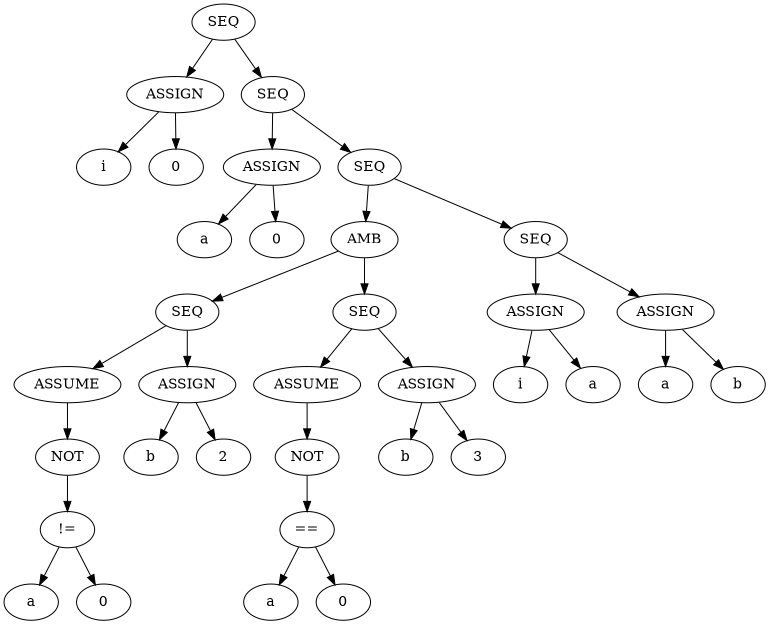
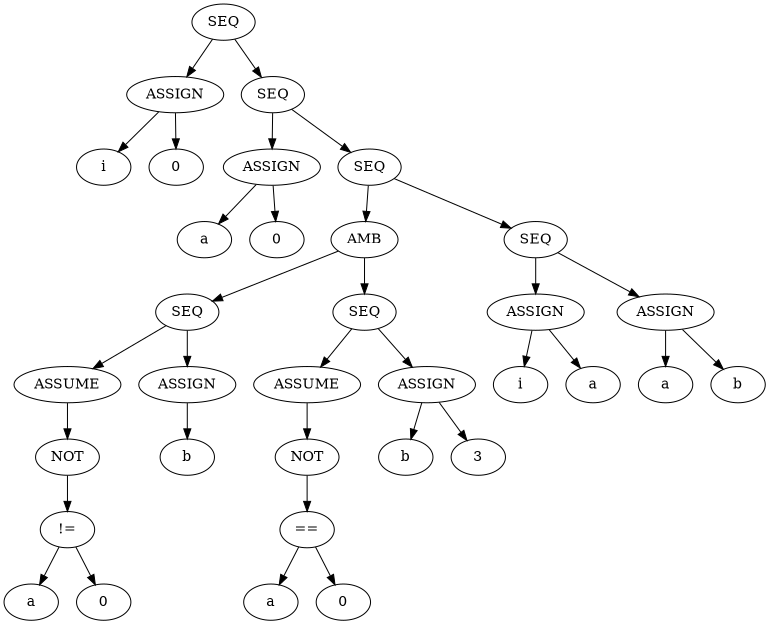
(224, 457) -> none
